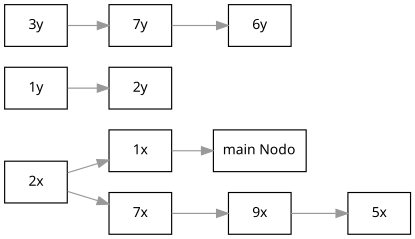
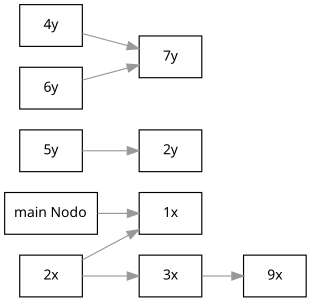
(36, 26) -> (51, 26)
(194, 26) -> (105, 74)
(36, 88) -> (51, 151)
(186, 151) -> (112, 213)
(140, 213) -> (170, 276)
(379, 213) -> none
